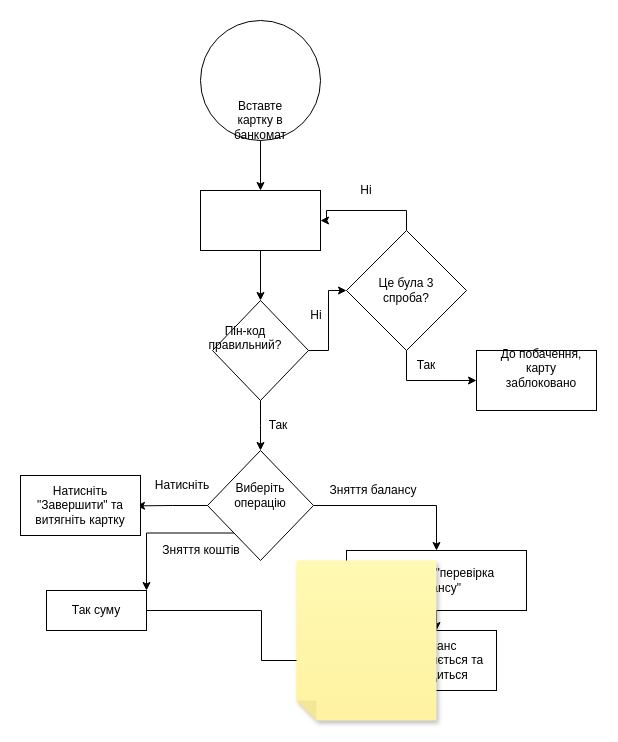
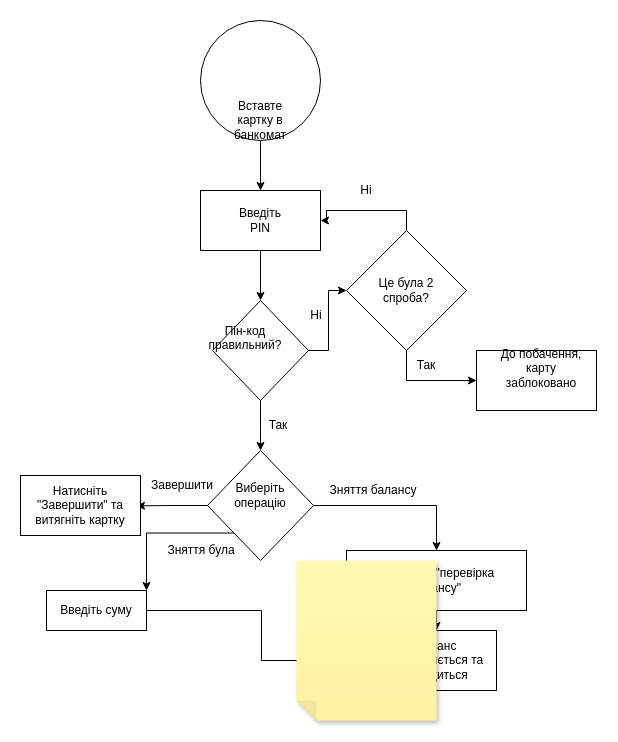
none -> (261, 221)
(407, 291) -> (407, 291)
(183, 486) -> (183, 486)
(202, 551) -> (202, 551)
(97, 611) -> (97, 611)
